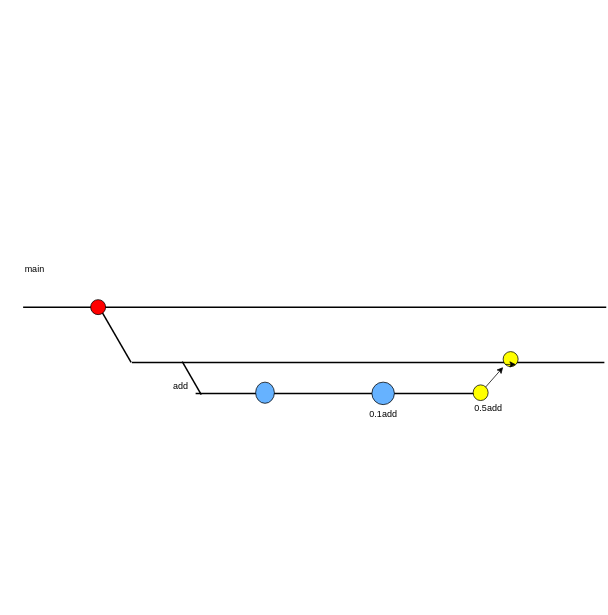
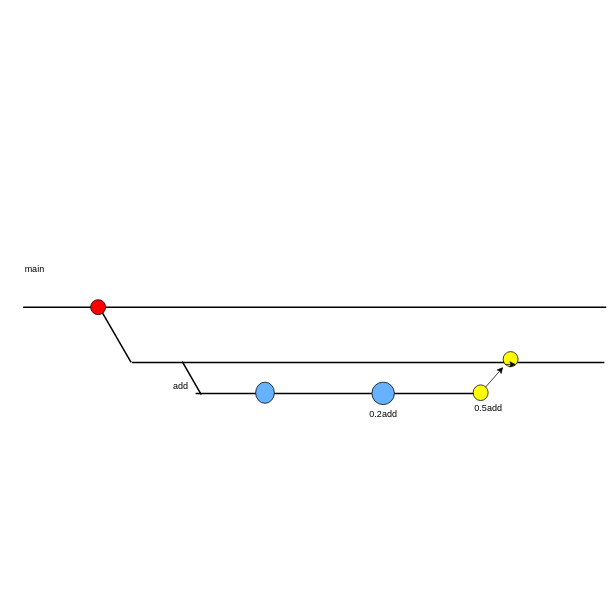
(383, 414) -> (383, 414)
